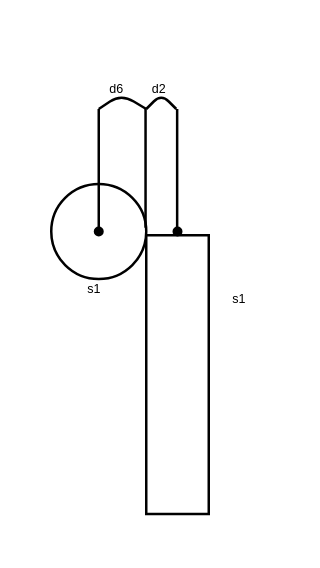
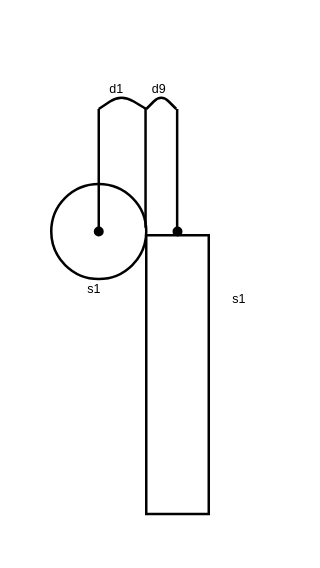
(118, 84) -> (118, 84)
(160, 84) -> (160, 84)
